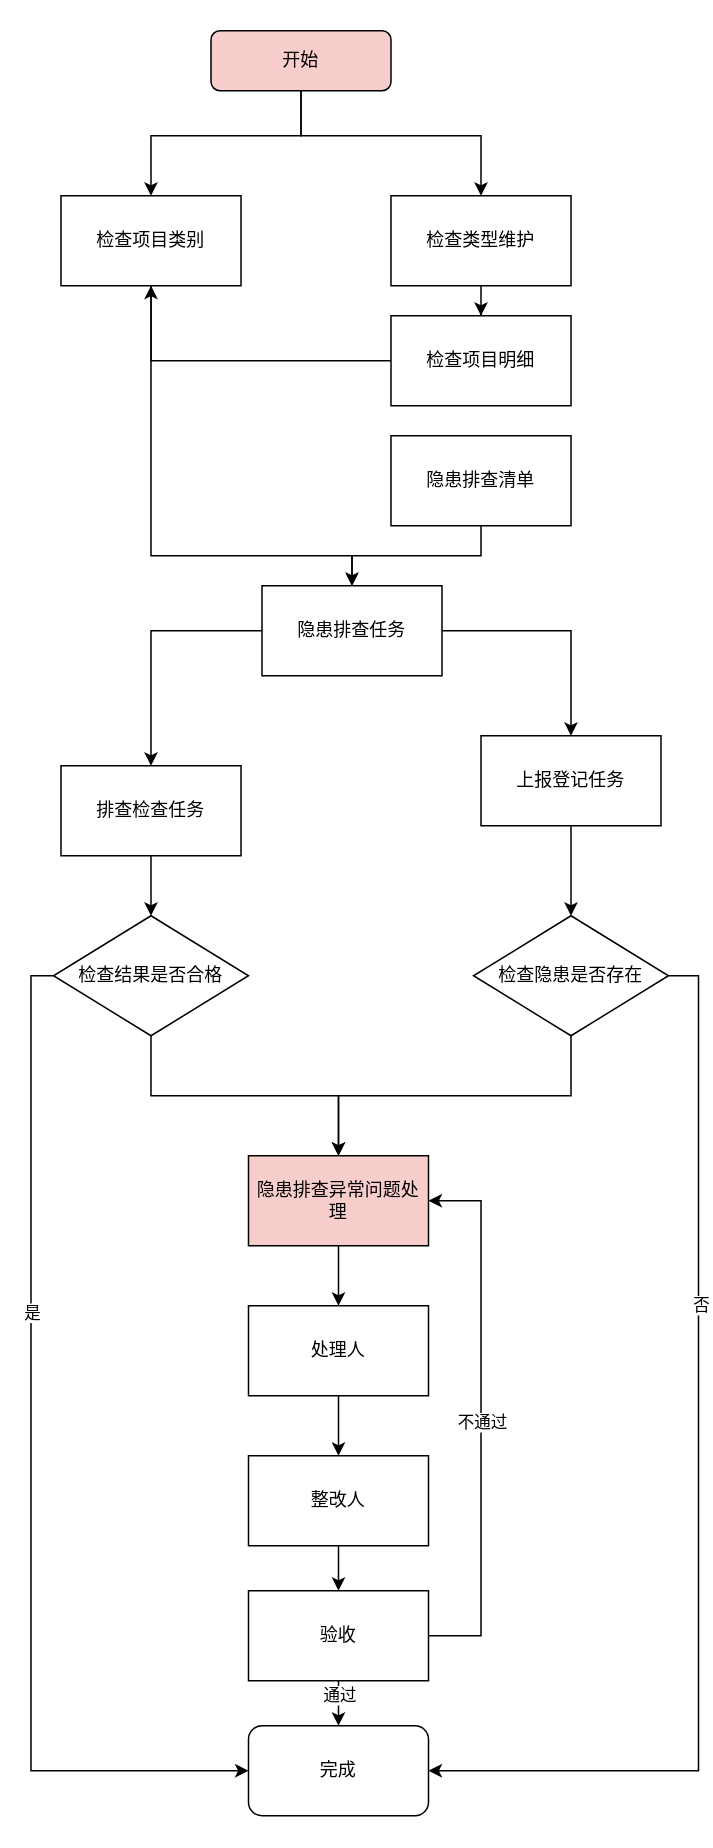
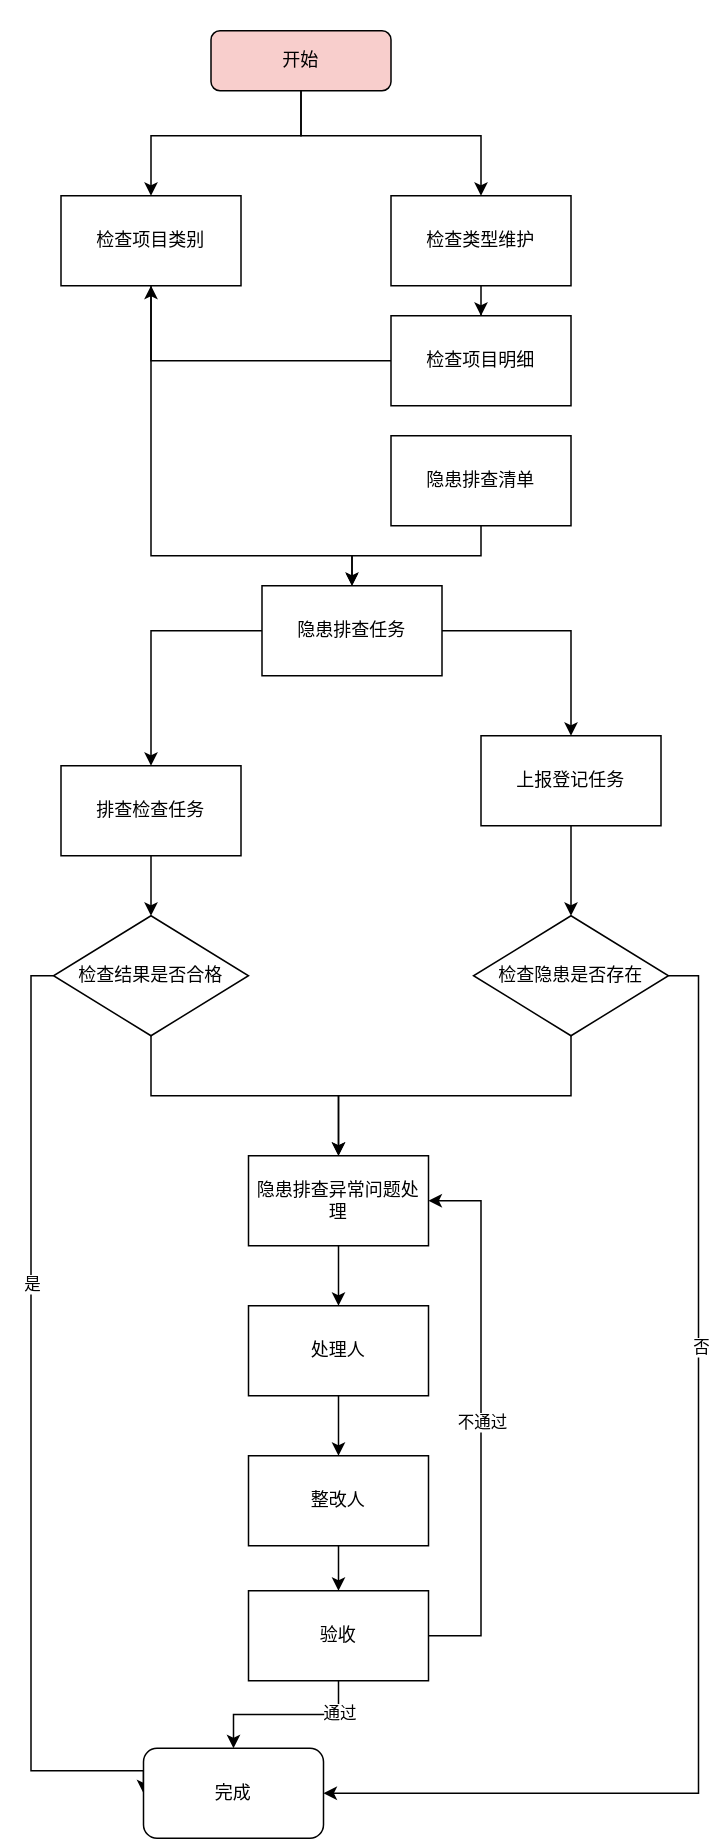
(338, 1201) -> (338, 1201)
(338, 1771) -> (233, 1793)
